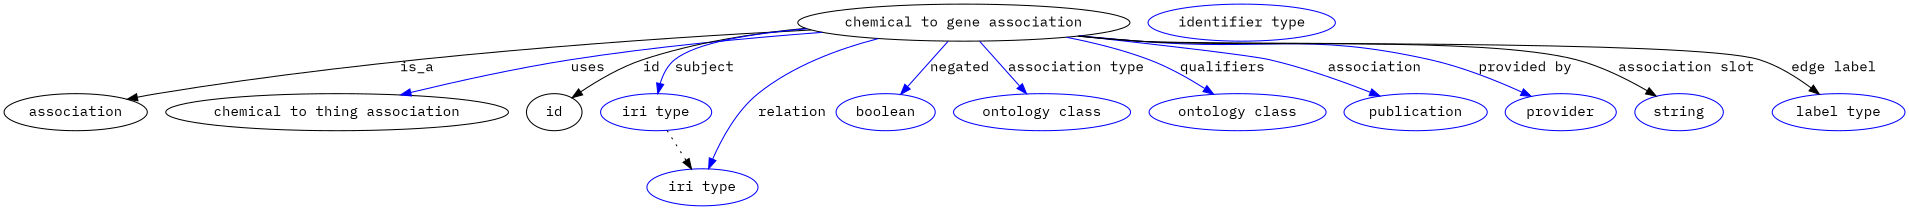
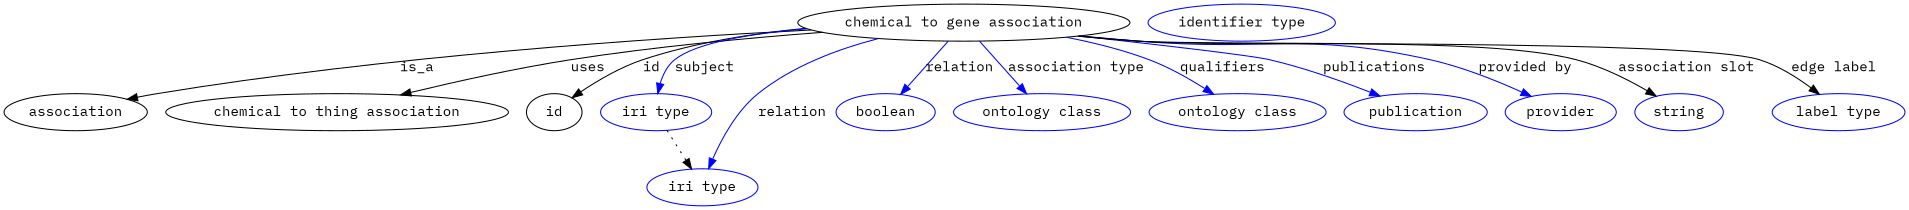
(615, 53) -> (615, 53)
(960, 67) -> (960, 67)
(1374, 67) -> (1374, 67)
